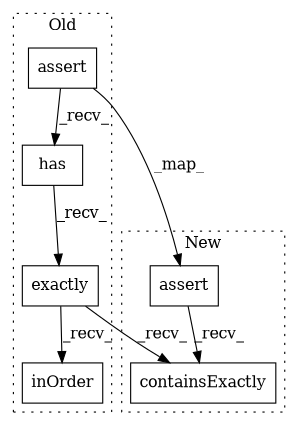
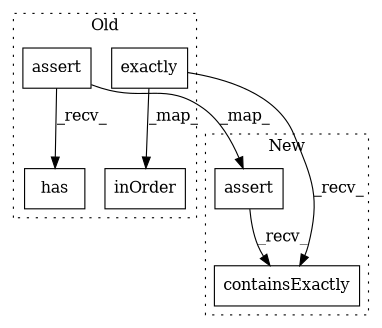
(56, 220) -> none
(88, 334) -> (174, 117)
